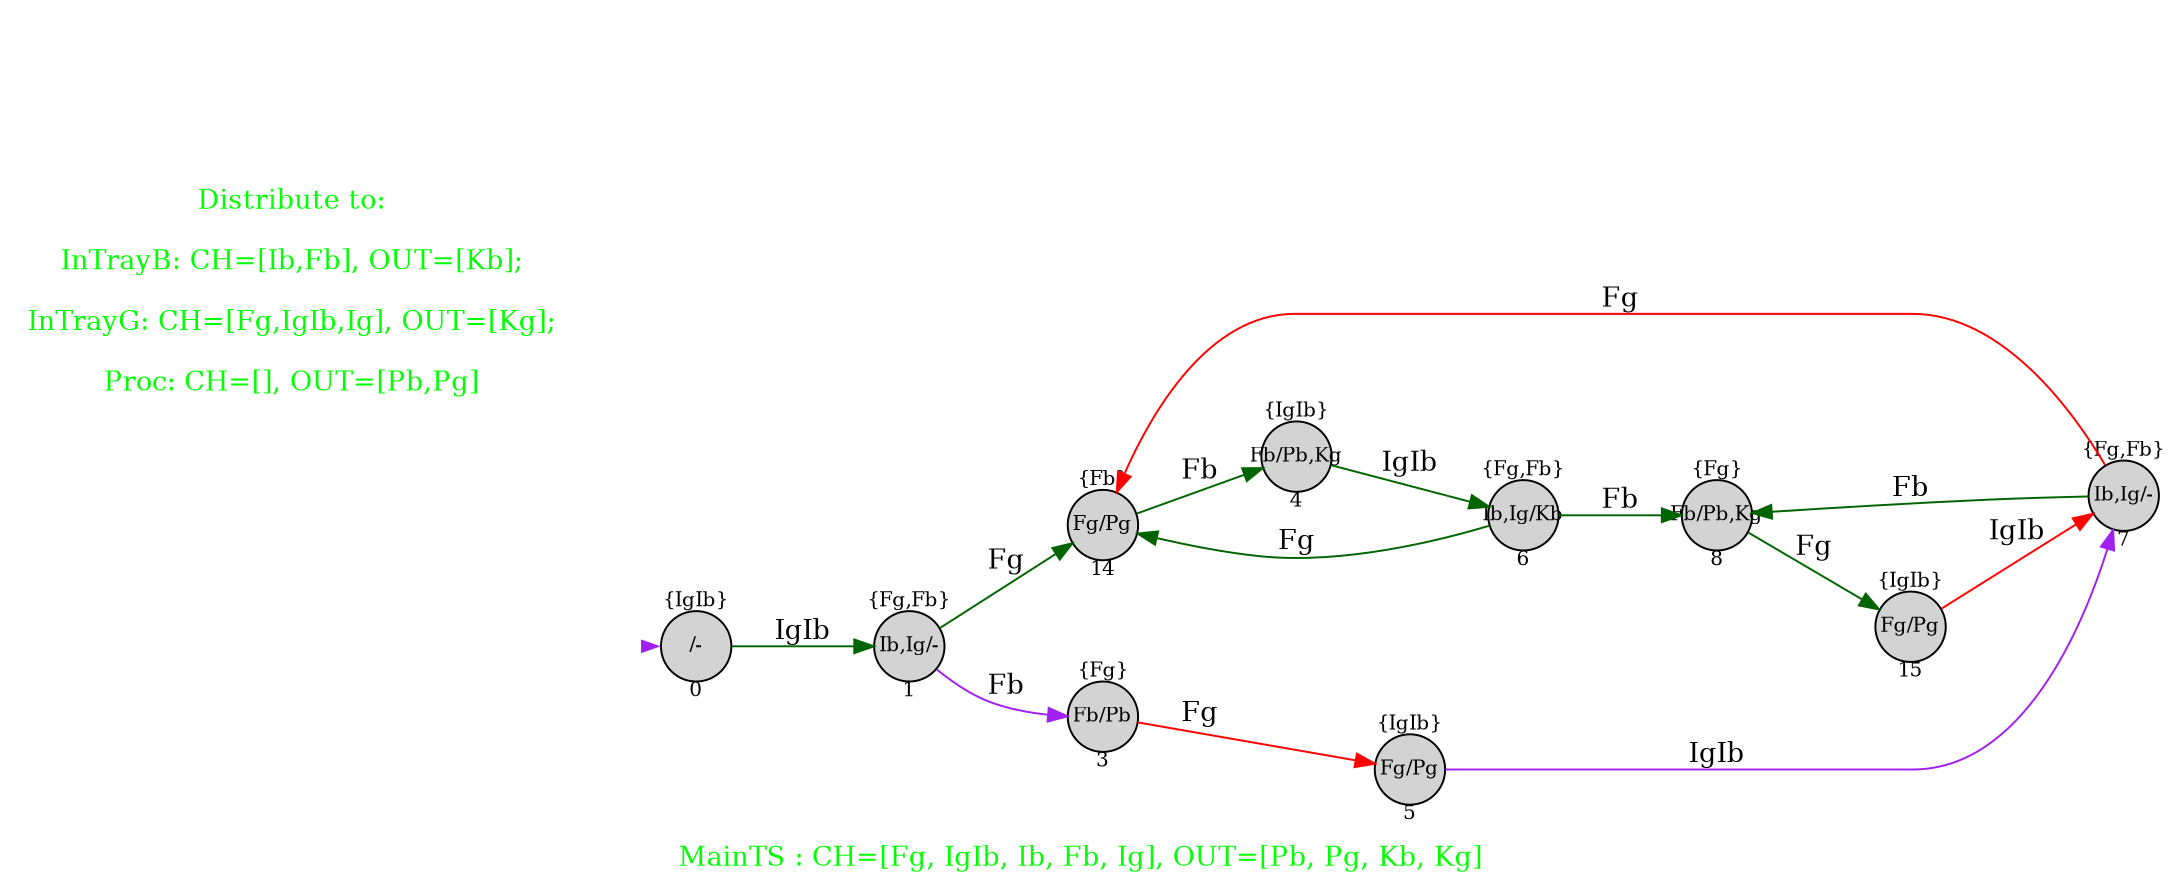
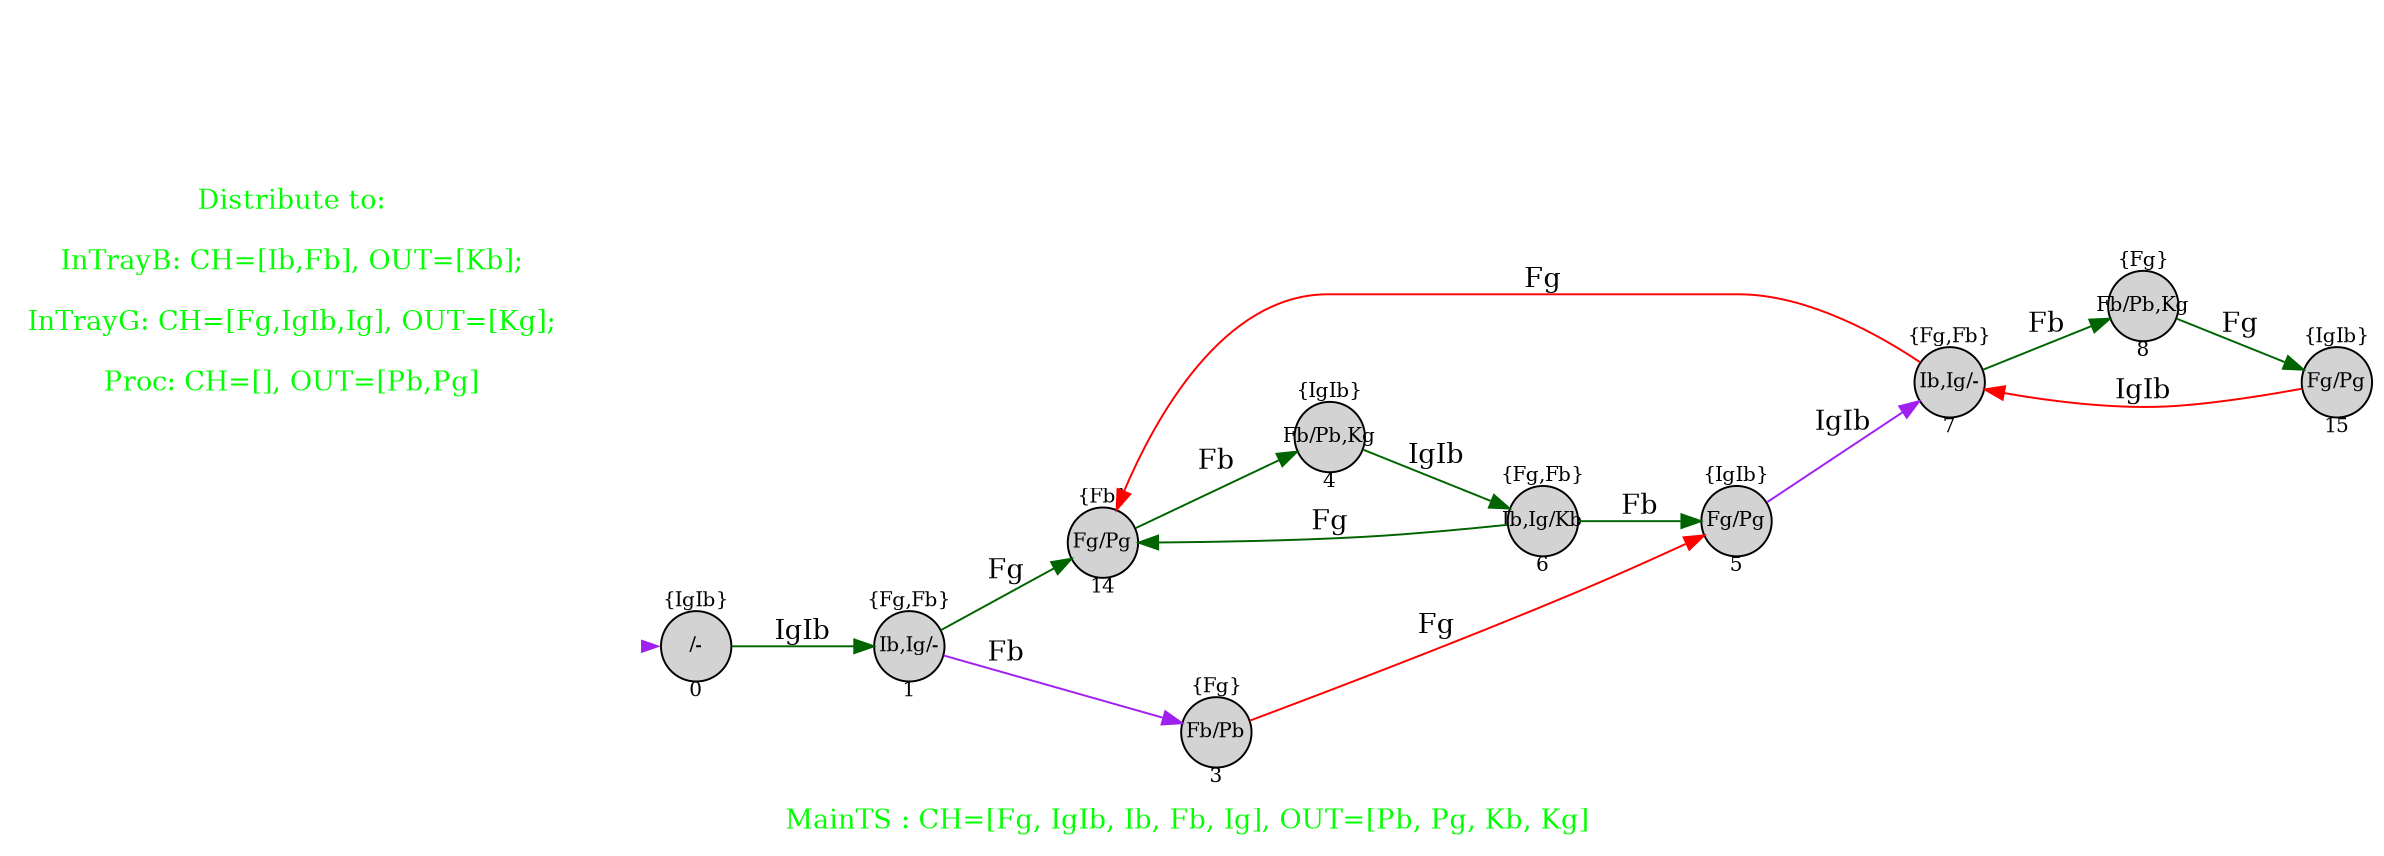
(1610, 515) -> (1630, 521)
